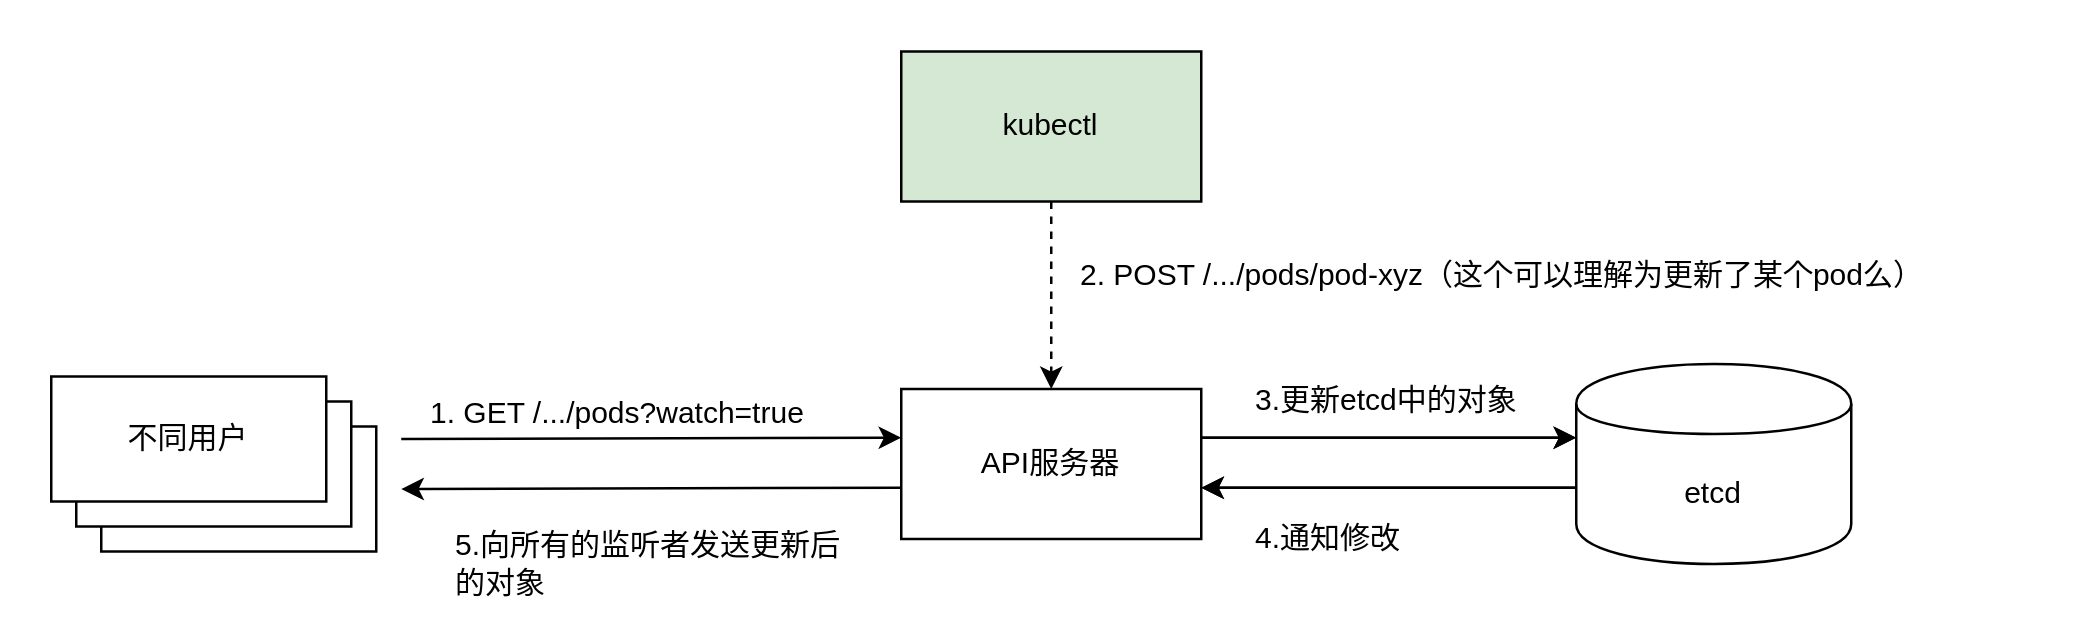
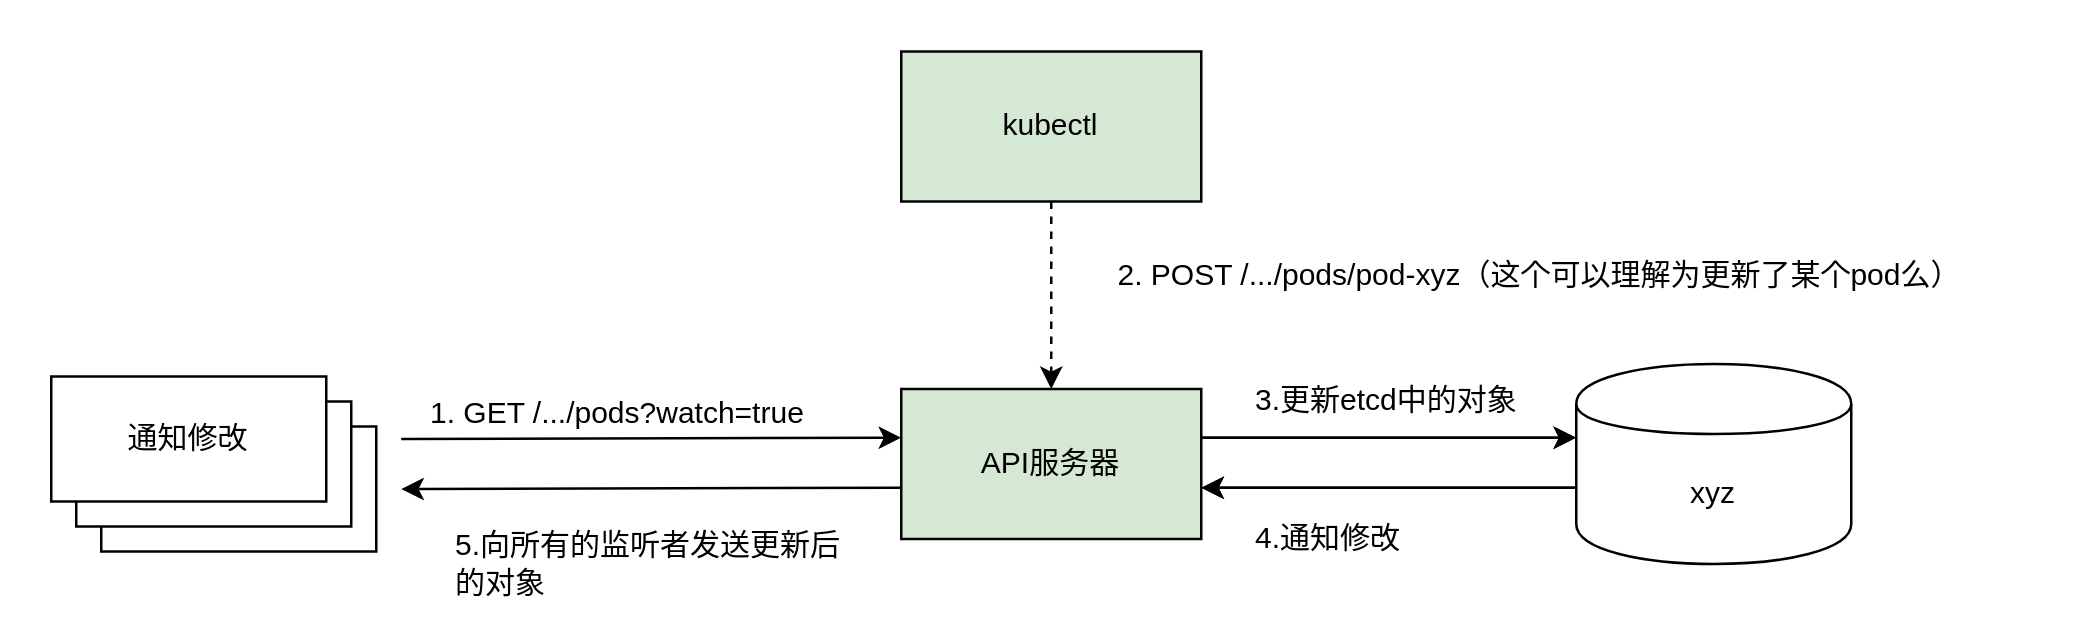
(1551, 276) -> (1589, 276)
(189, 439) -> (189, 439)
(1051, 464) -> (1051, 464)
(1714, 494) -> (1714, 494)
